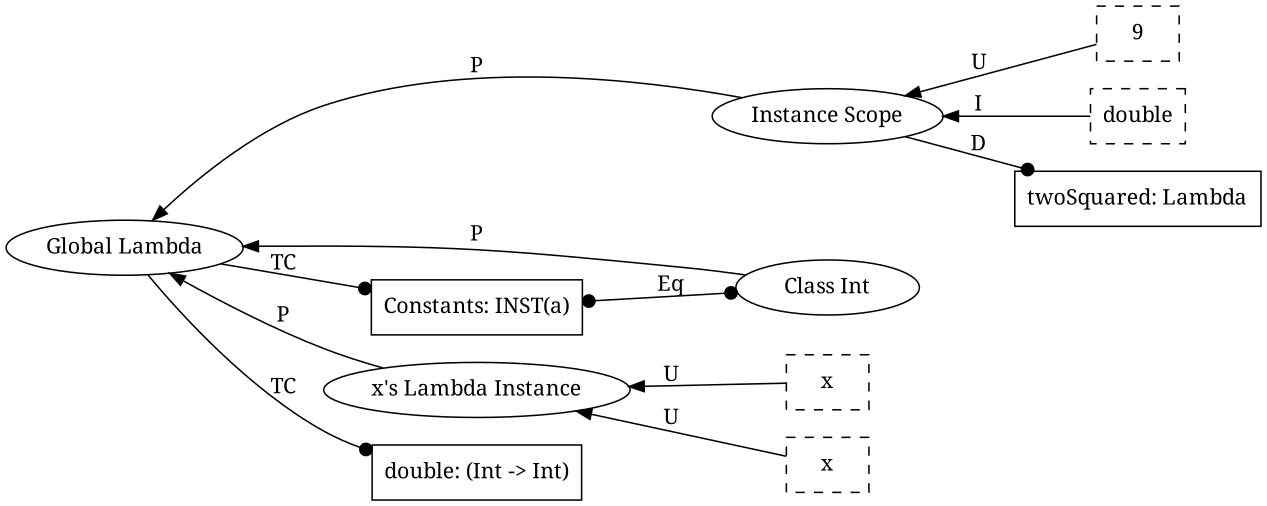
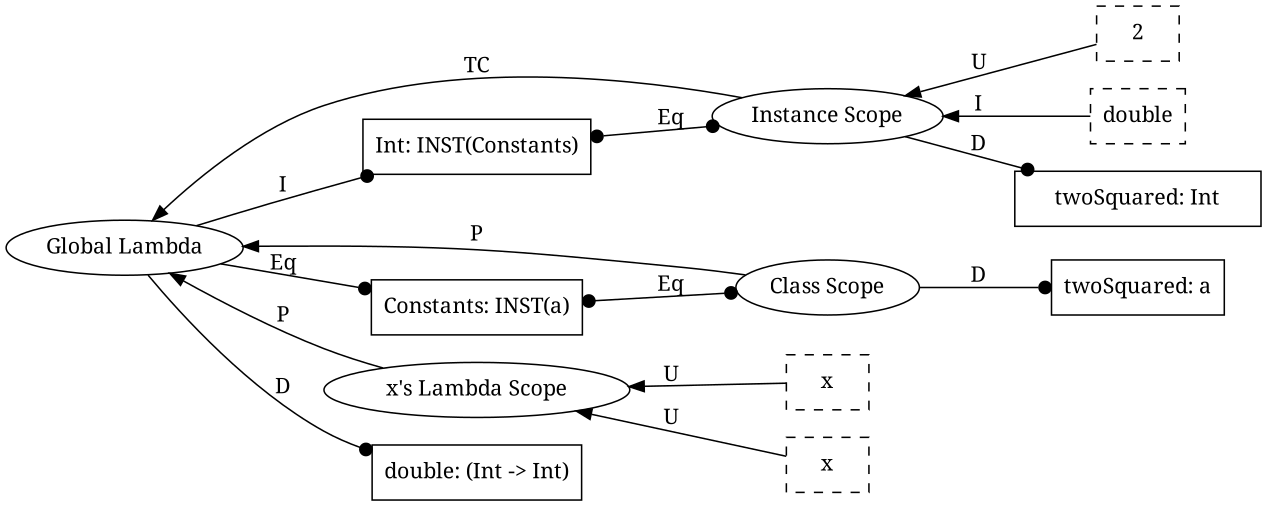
(1138, 34) -> (1138, 34)
(477, 67) -> (477, 67)
none -> (477, 147)
(1138, 199) -> (1138, 199)
(283, 264) -> (283, 264)
(828, 287) -> (828, 287)
none -> (1138, 287)
(283, 388) -> (283, 388)
(477, 390) -> (477, 390)
